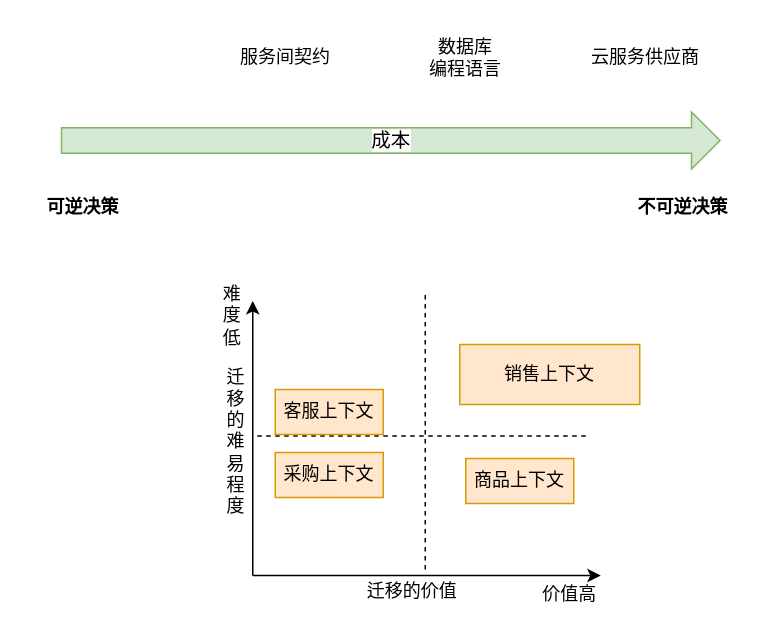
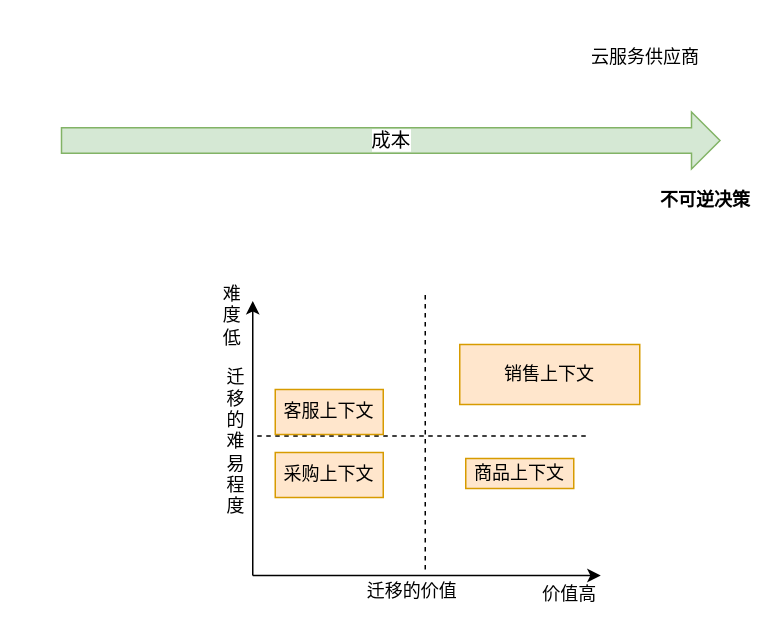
(286, 58) -> none
(466, 58) -> none
(83, 208) -> none
(683, 208) -> (706, 200)
(520, 481) -> (520, 473)
